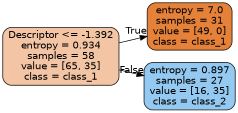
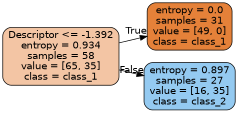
(190, 26) -> (190, 26)
